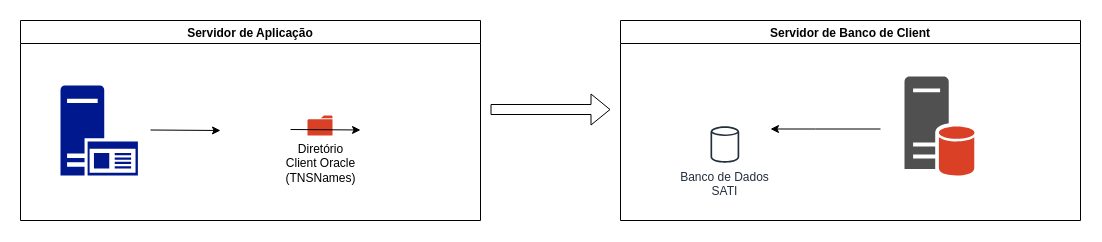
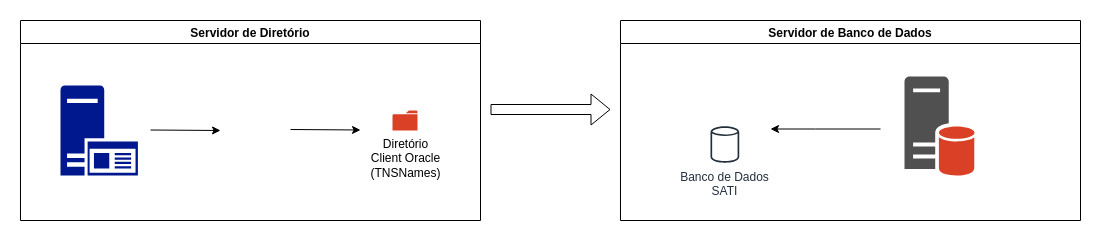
(250, 33) -> (250, 33)
(850, 33) -> (850, 33)
(320, 126) -> (405, 121)
